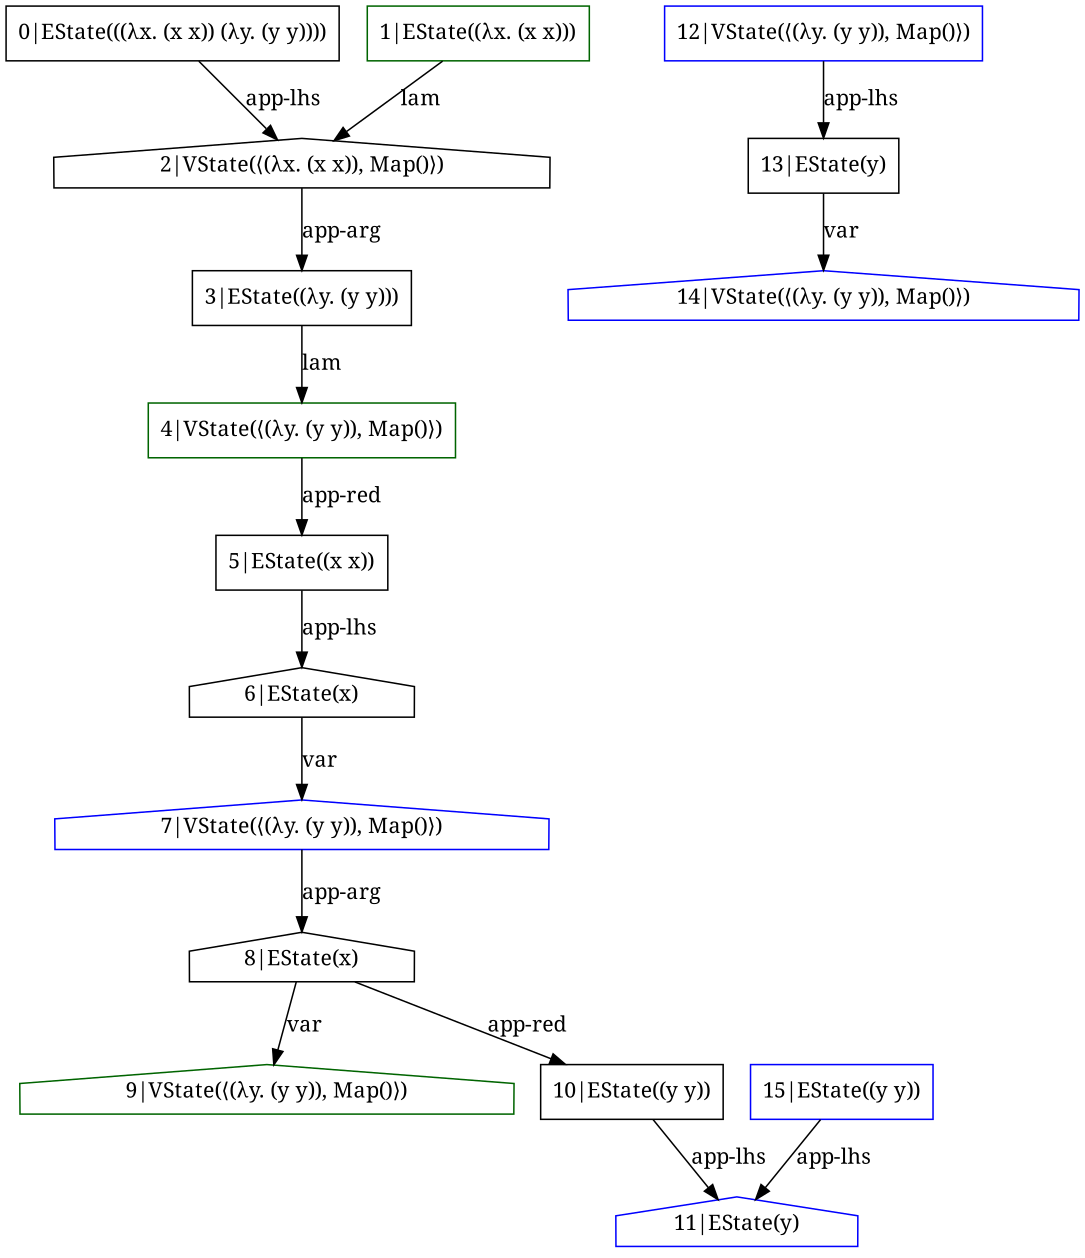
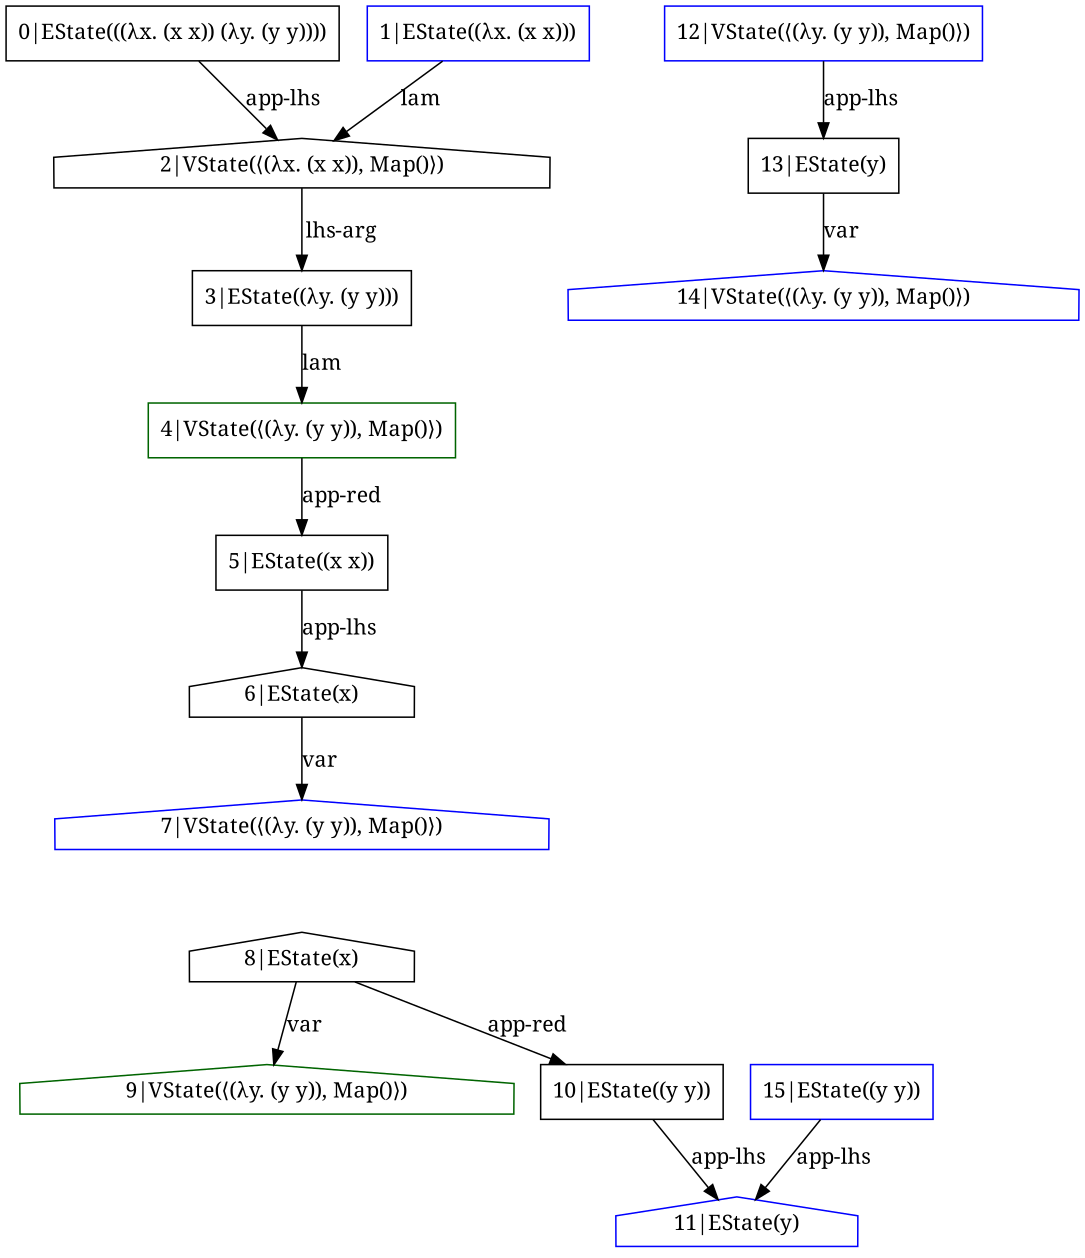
(478, 33) -> (478, 33)
(341, 232) -> (341, 232)
(302, 883) -> none
